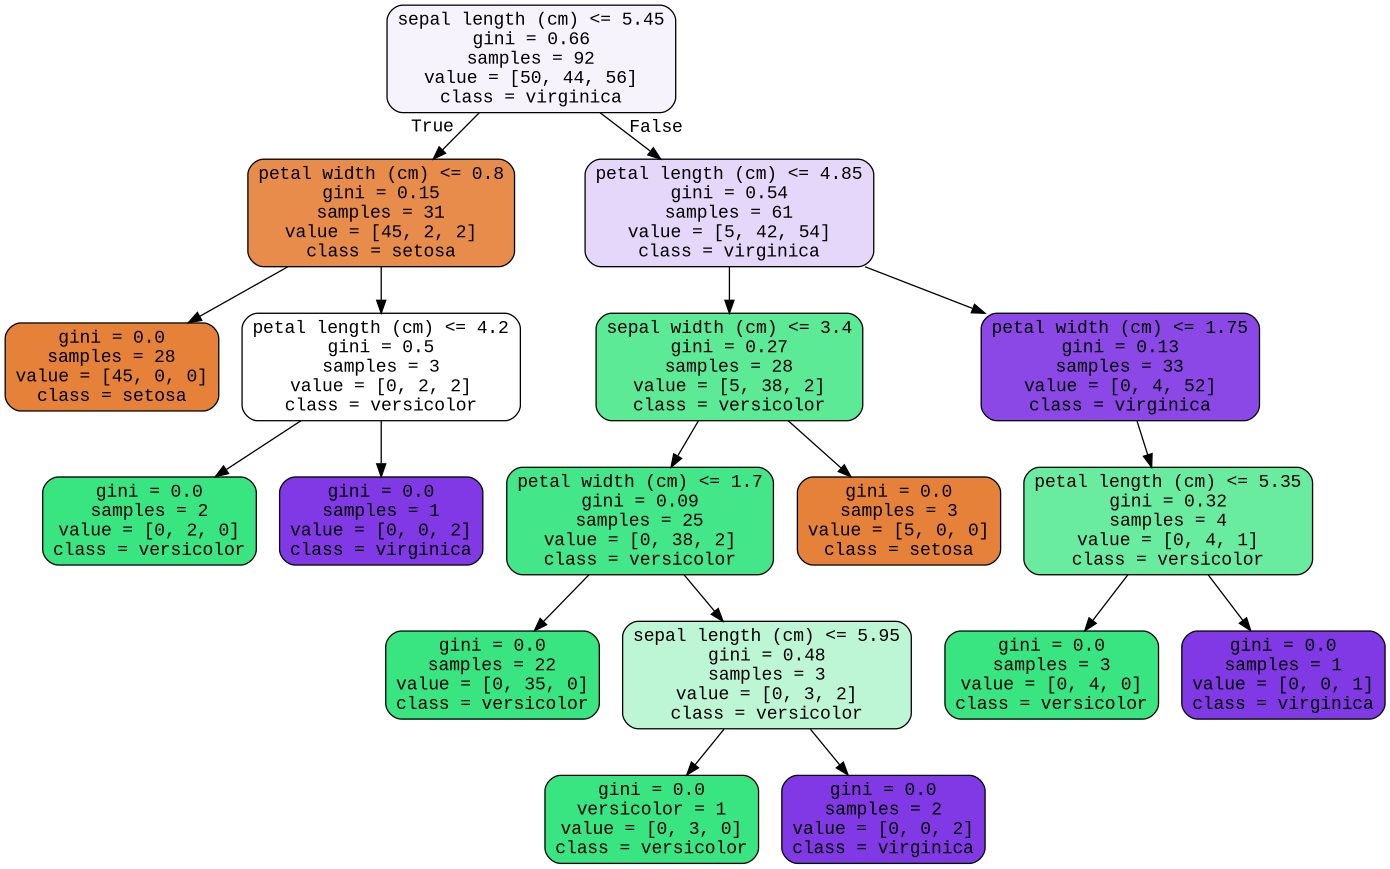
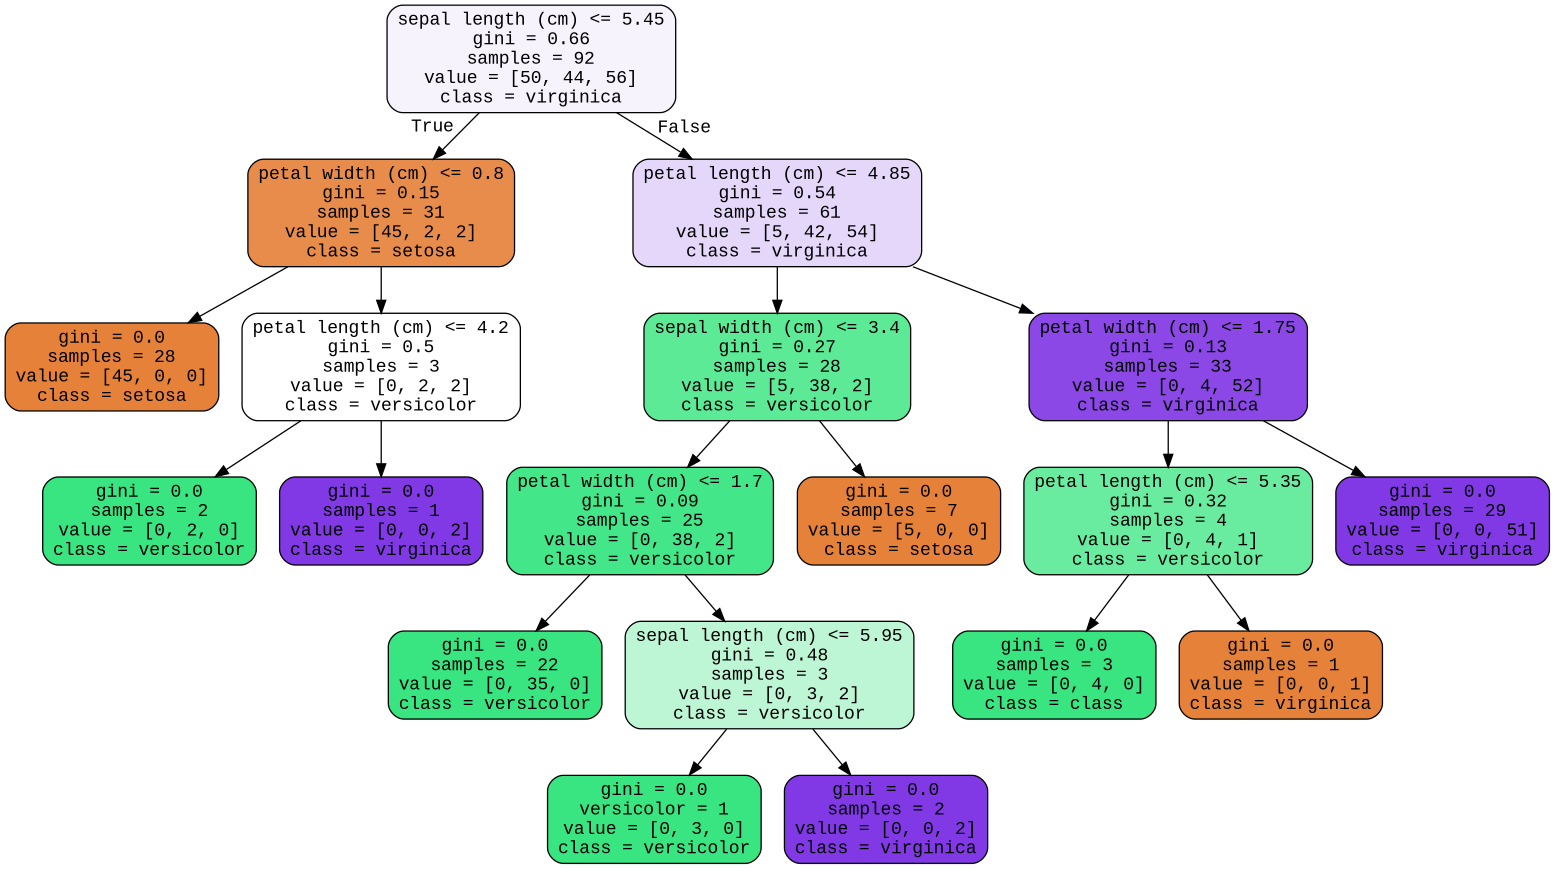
(899, 521) -> (899, 521)
none -> (1443, 521)
(1052, 675) -> (1054, 675)
(1283, 675) -> (1281, 675)
